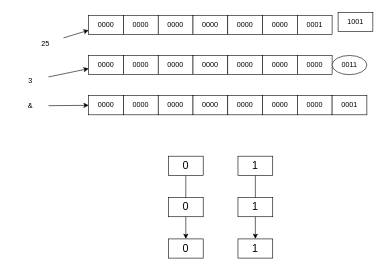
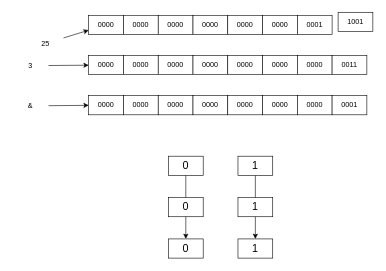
(350, 65) -> (350, 65)
(30, 81) -> (30, 66)
